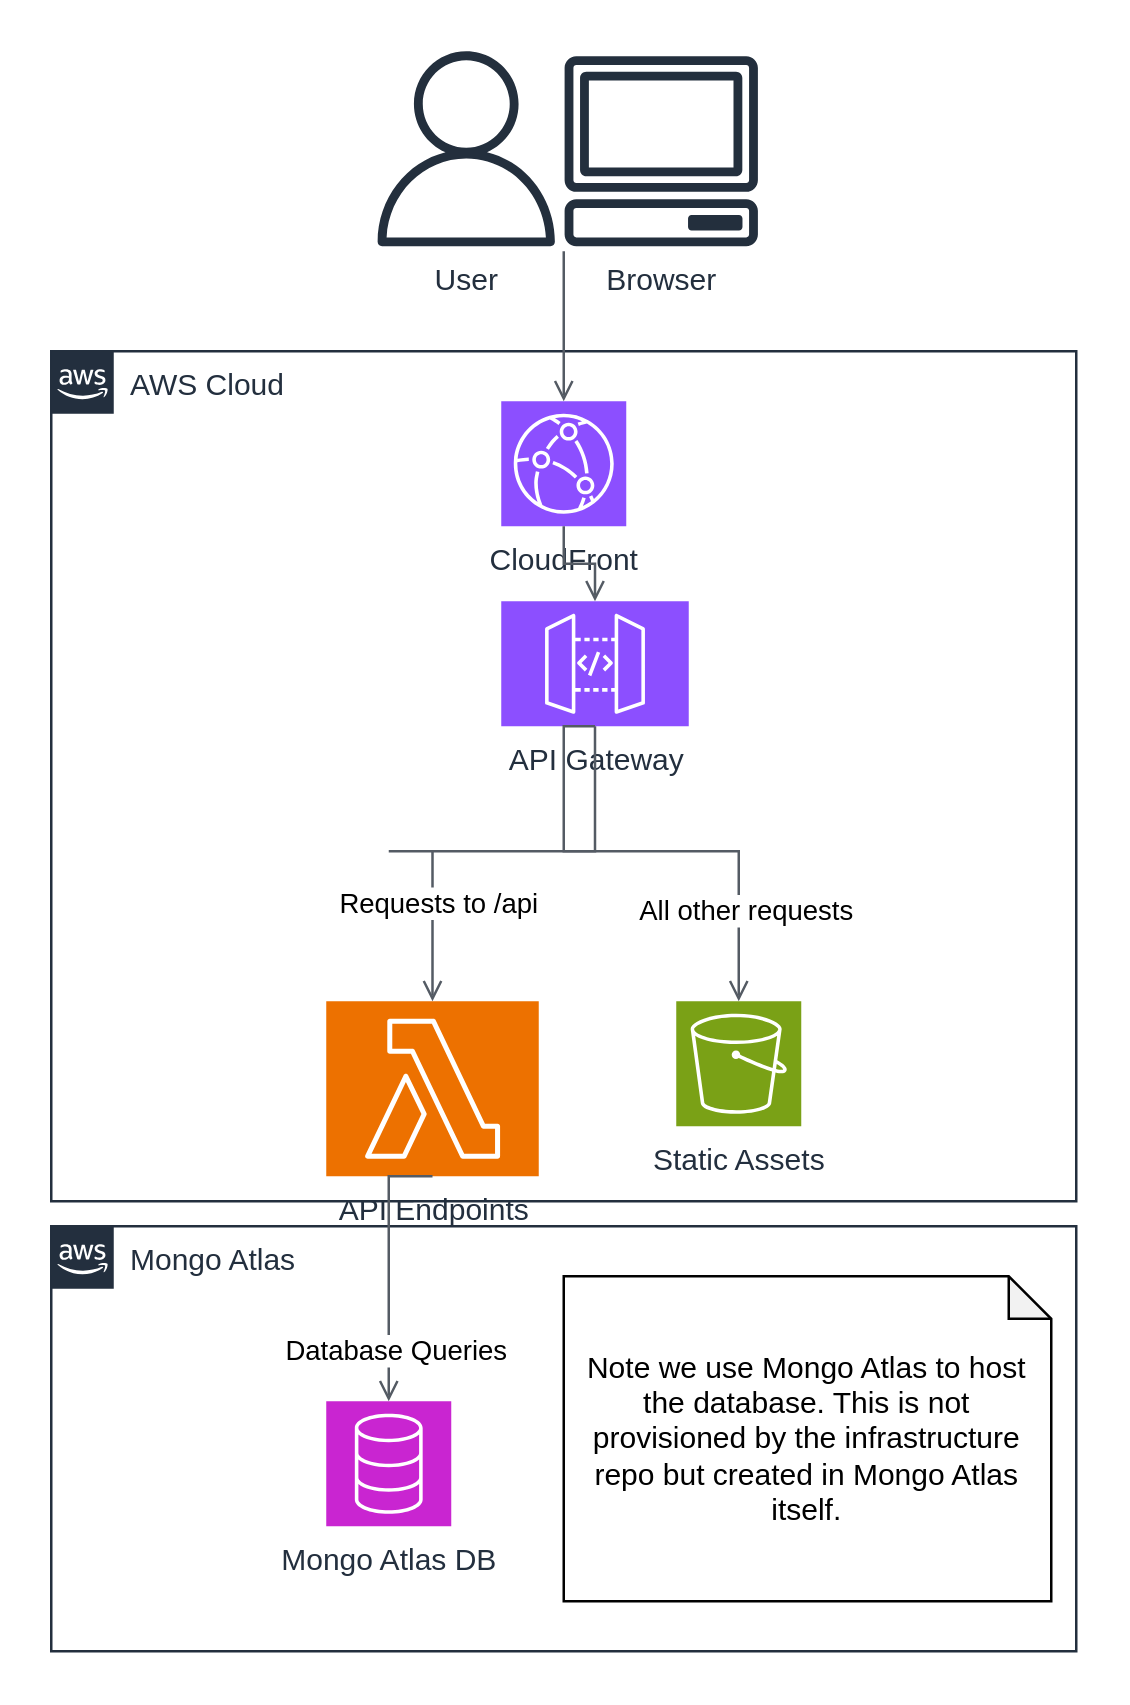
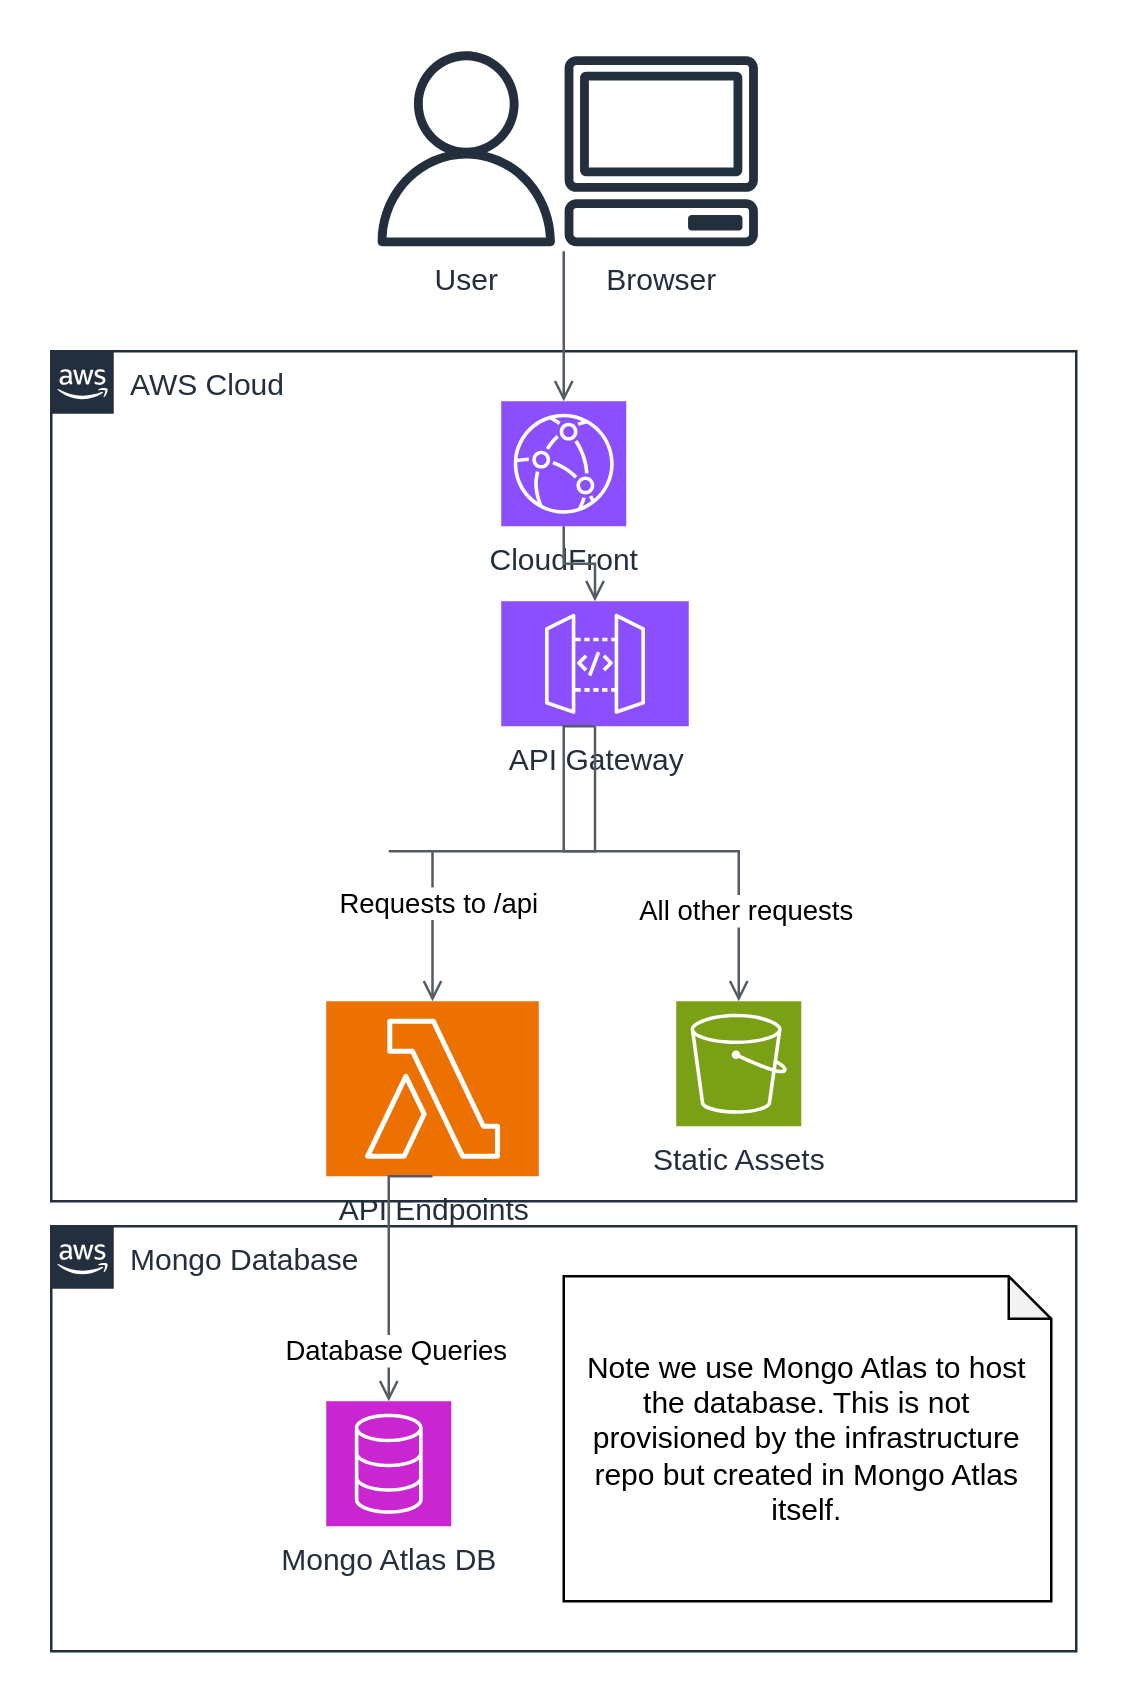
(216, 1262) -> (245, 1262)
